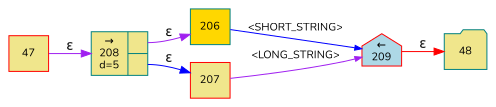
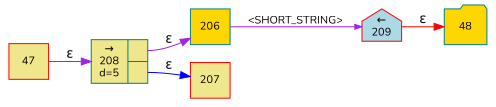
(293, 39) -> (292, 27)
(466, 52) -> (466, 27)
(293, 70) -> none
